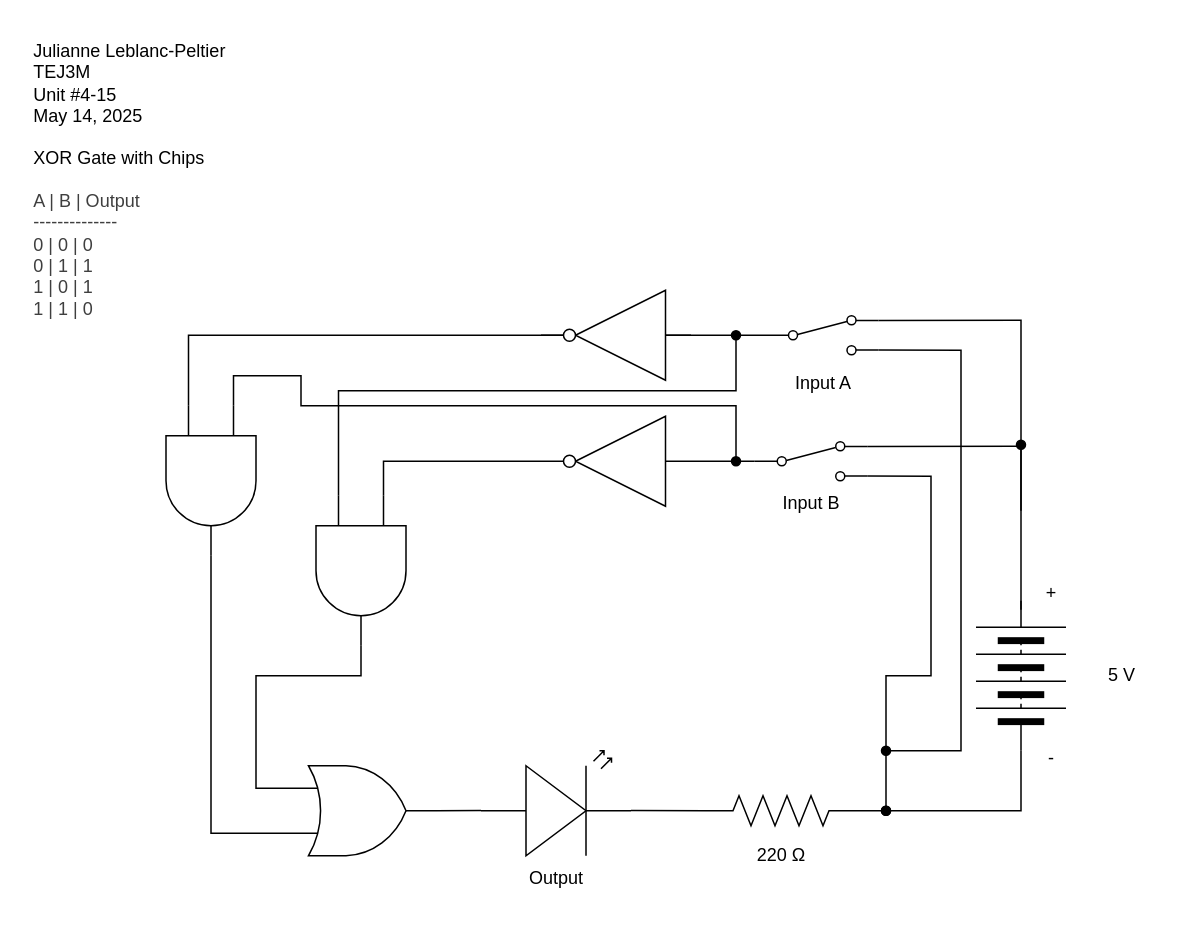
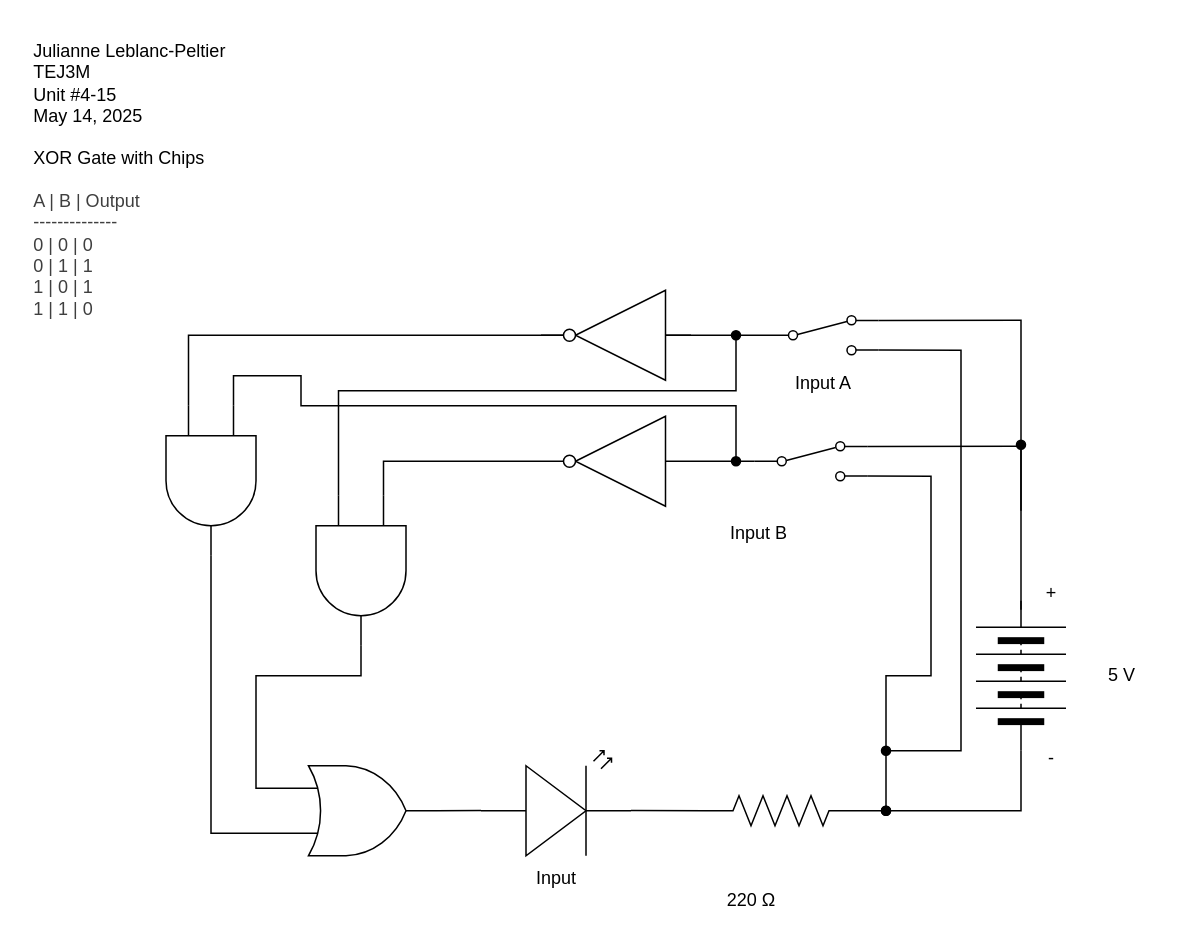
(811, 503) -> (758, 533)
(781, 856) -> (751, 901)
(557, 878) -> (557, 878)
